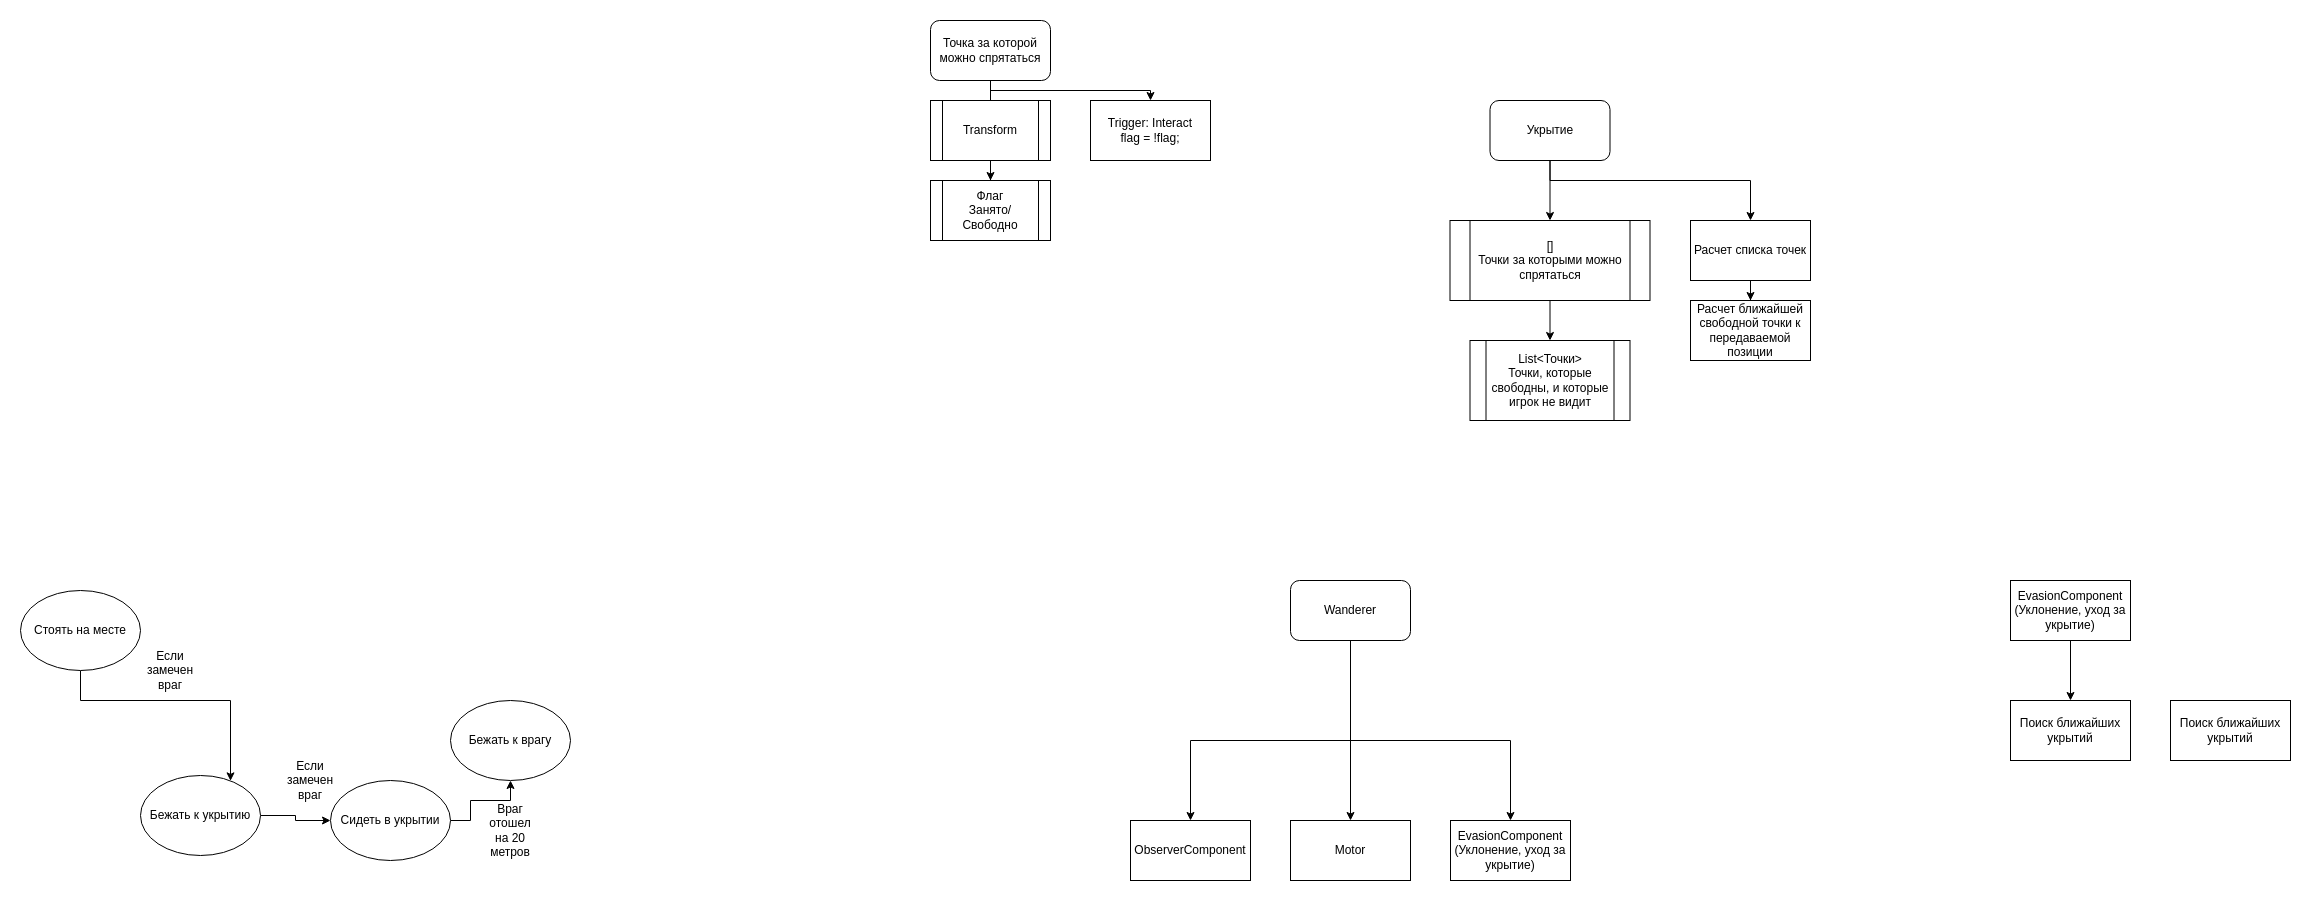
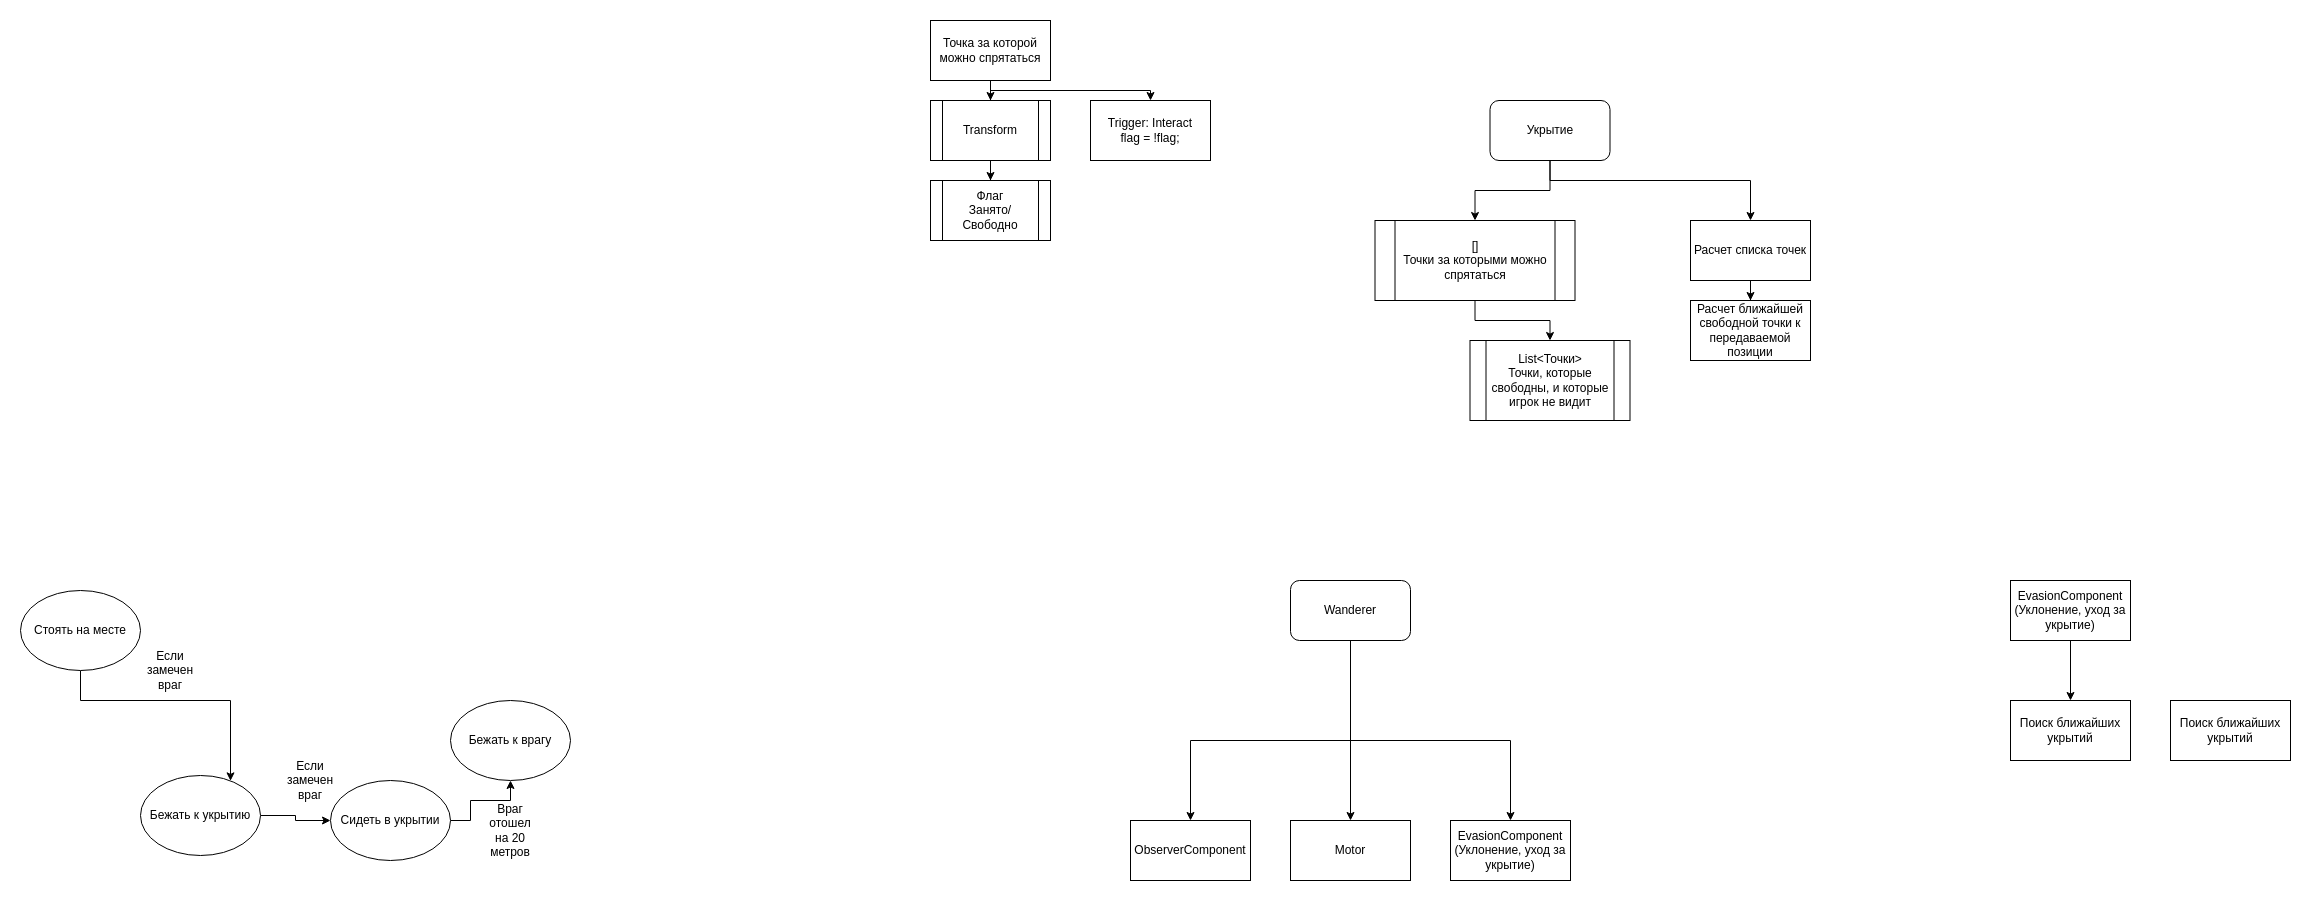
(991, 51) -> (991, 51)
(991, 95) -> (991, 93)
(1550, 261) -> (1475, 261)
